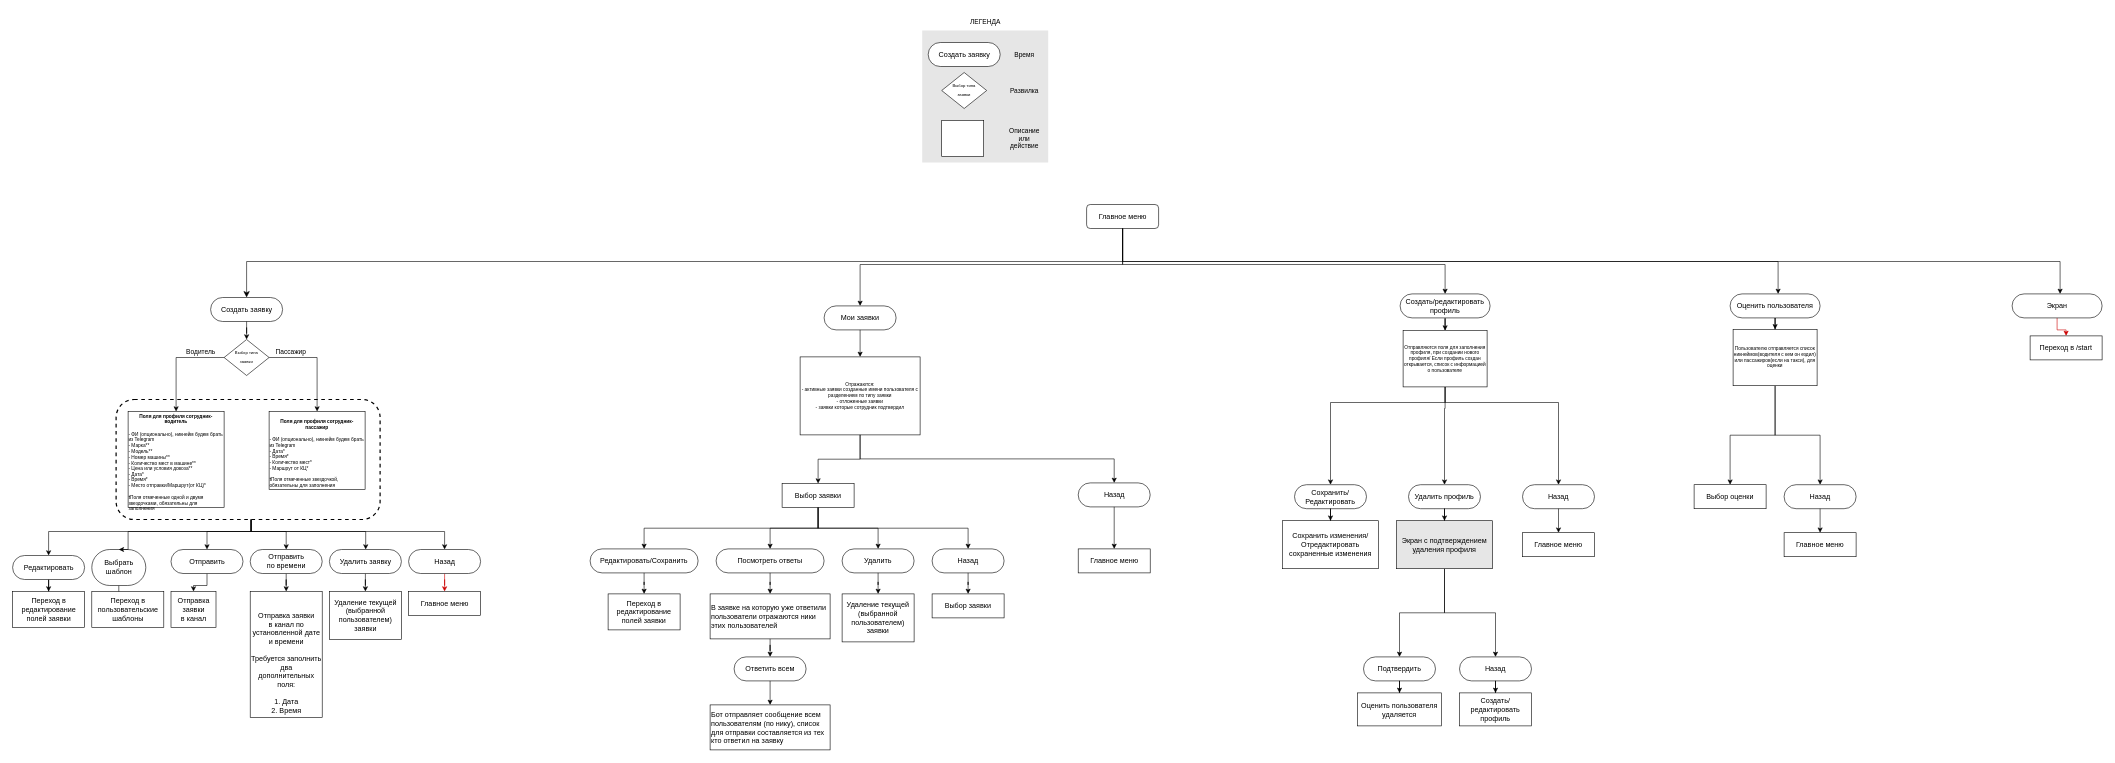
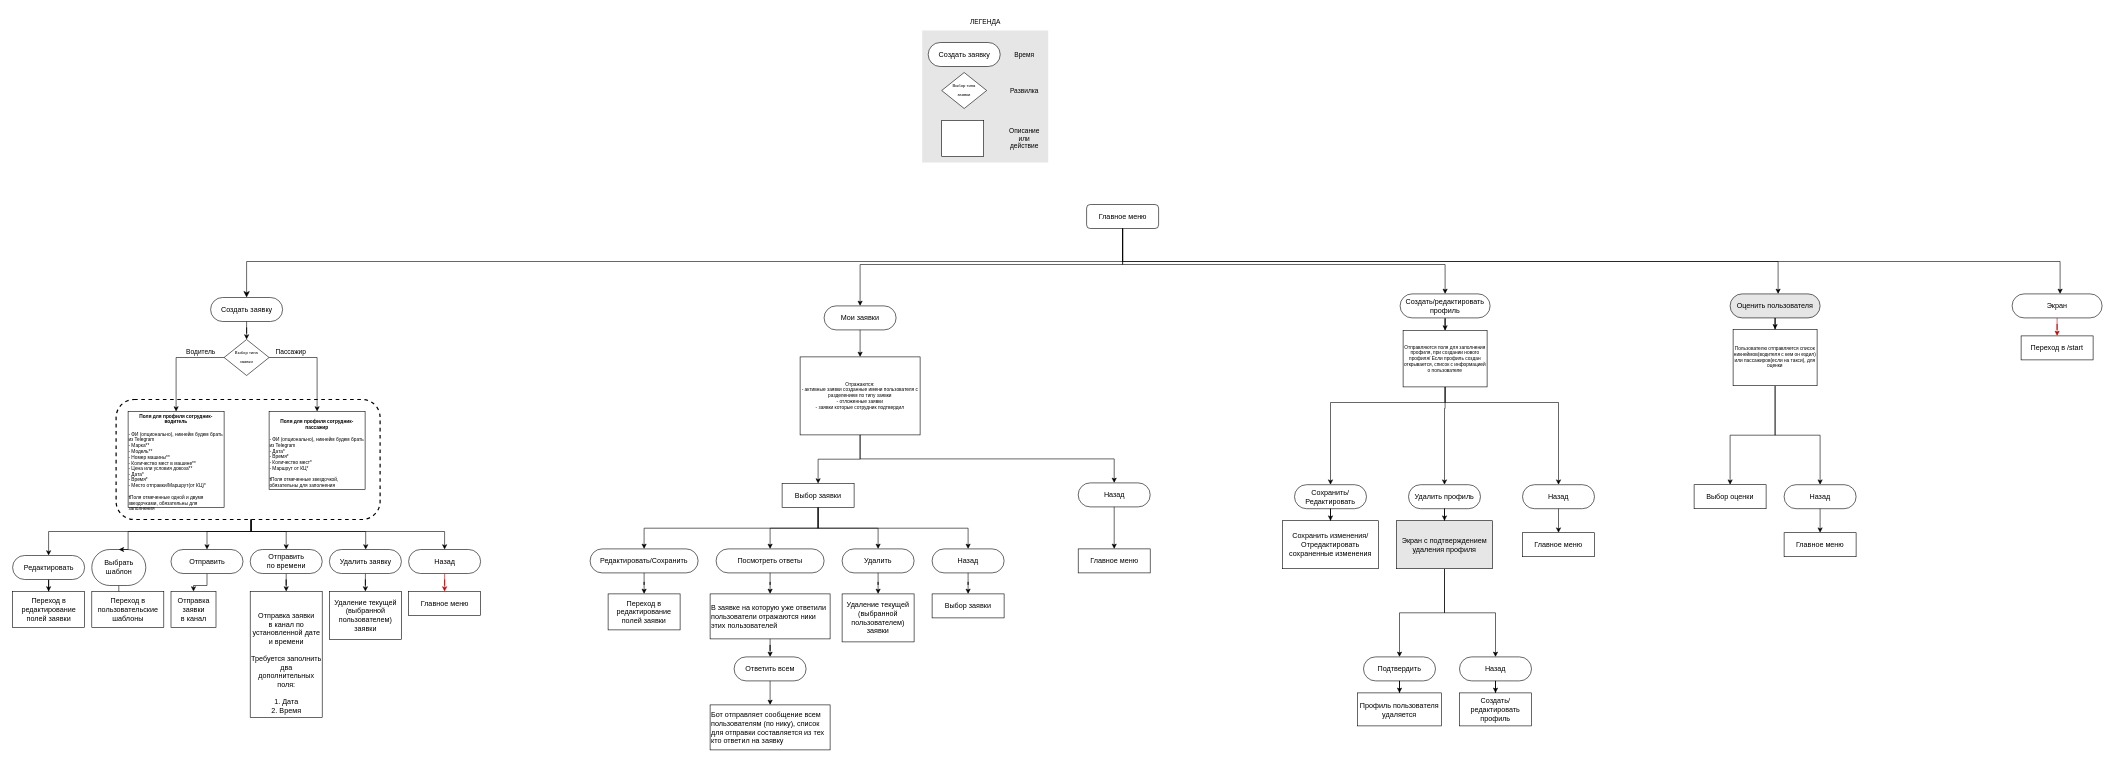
(1775, 306) -> (1775, 306)
(2066, 348) -> (2057, 348)
(1400, 710) -> (1400, 710)
